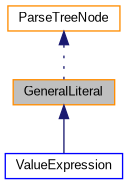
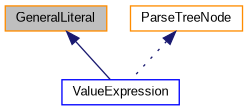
(64, 62) -> (149, 60)
